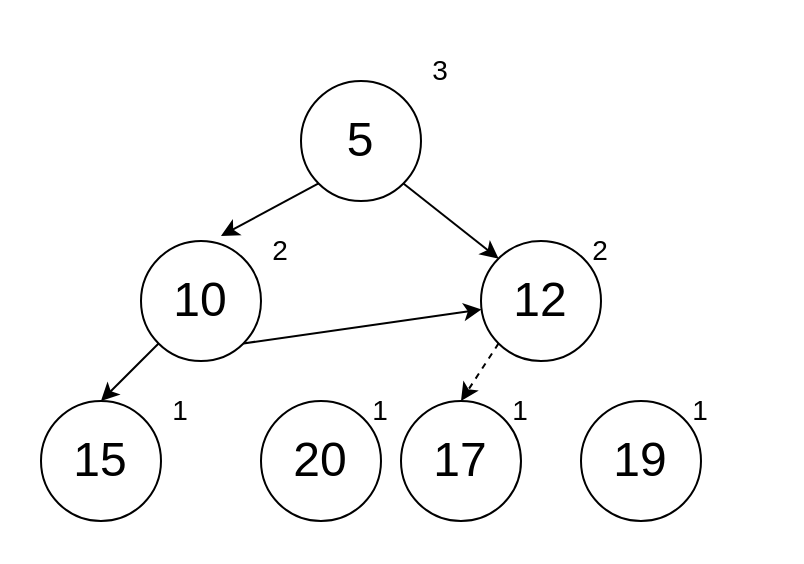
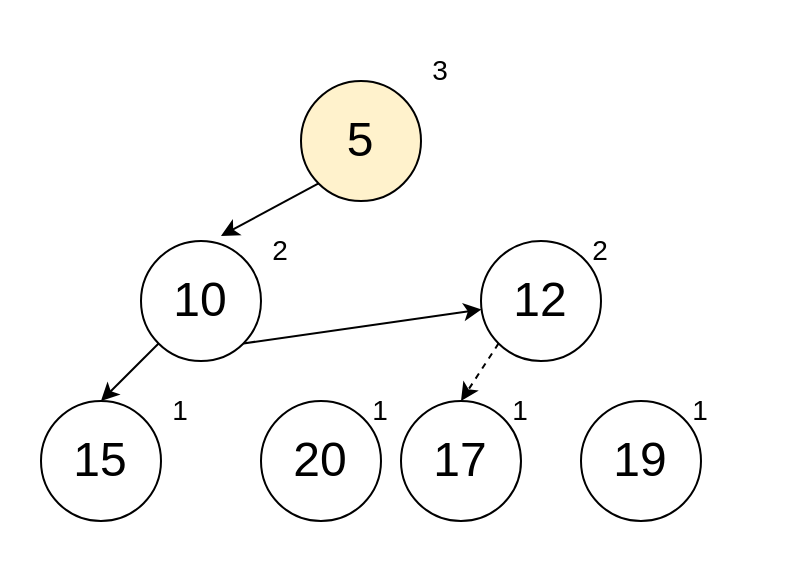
(361, 141) -> (361, 141)
(446, 217) -> none
